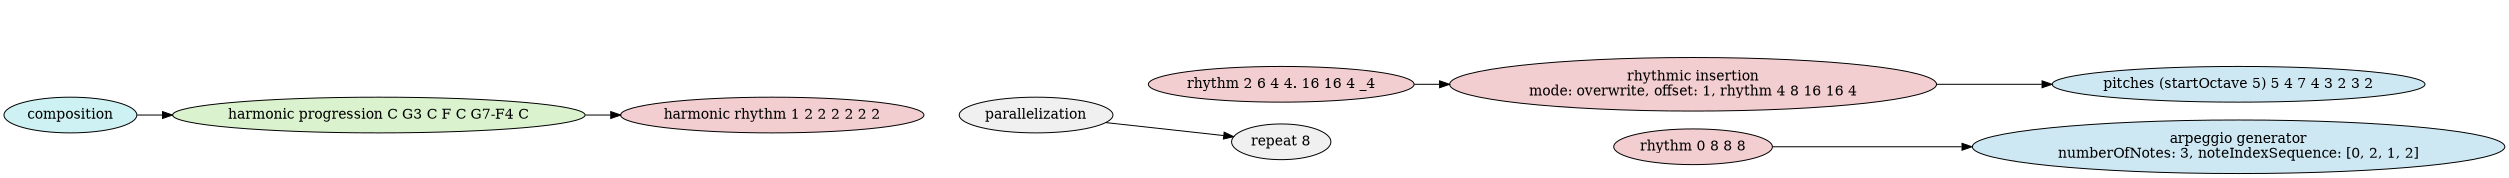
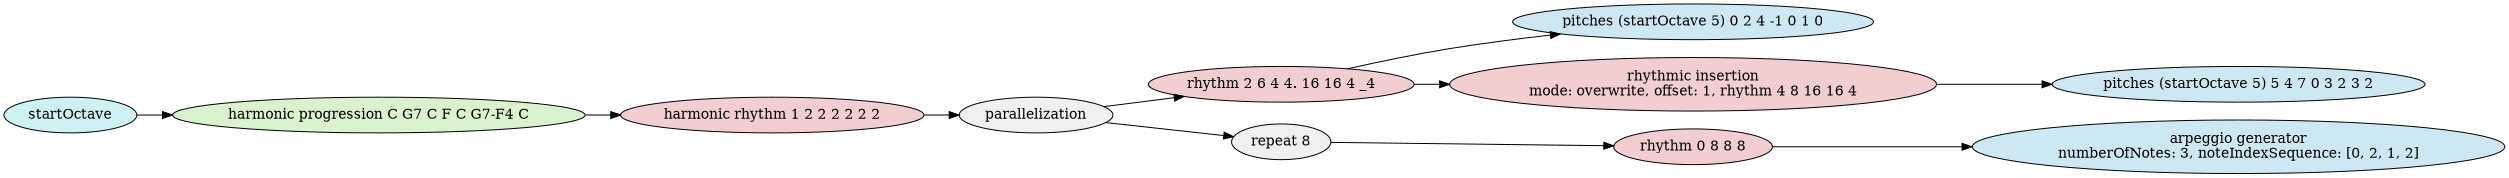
none -> (1693, 22)
(2239, 84) -> (2239, 84)
none -> (1139, 102)
(70, 115) -> (70, 115)
(379, 115) -> (379, 115)
none -> (937, 115)
none -> (1467, 144)
